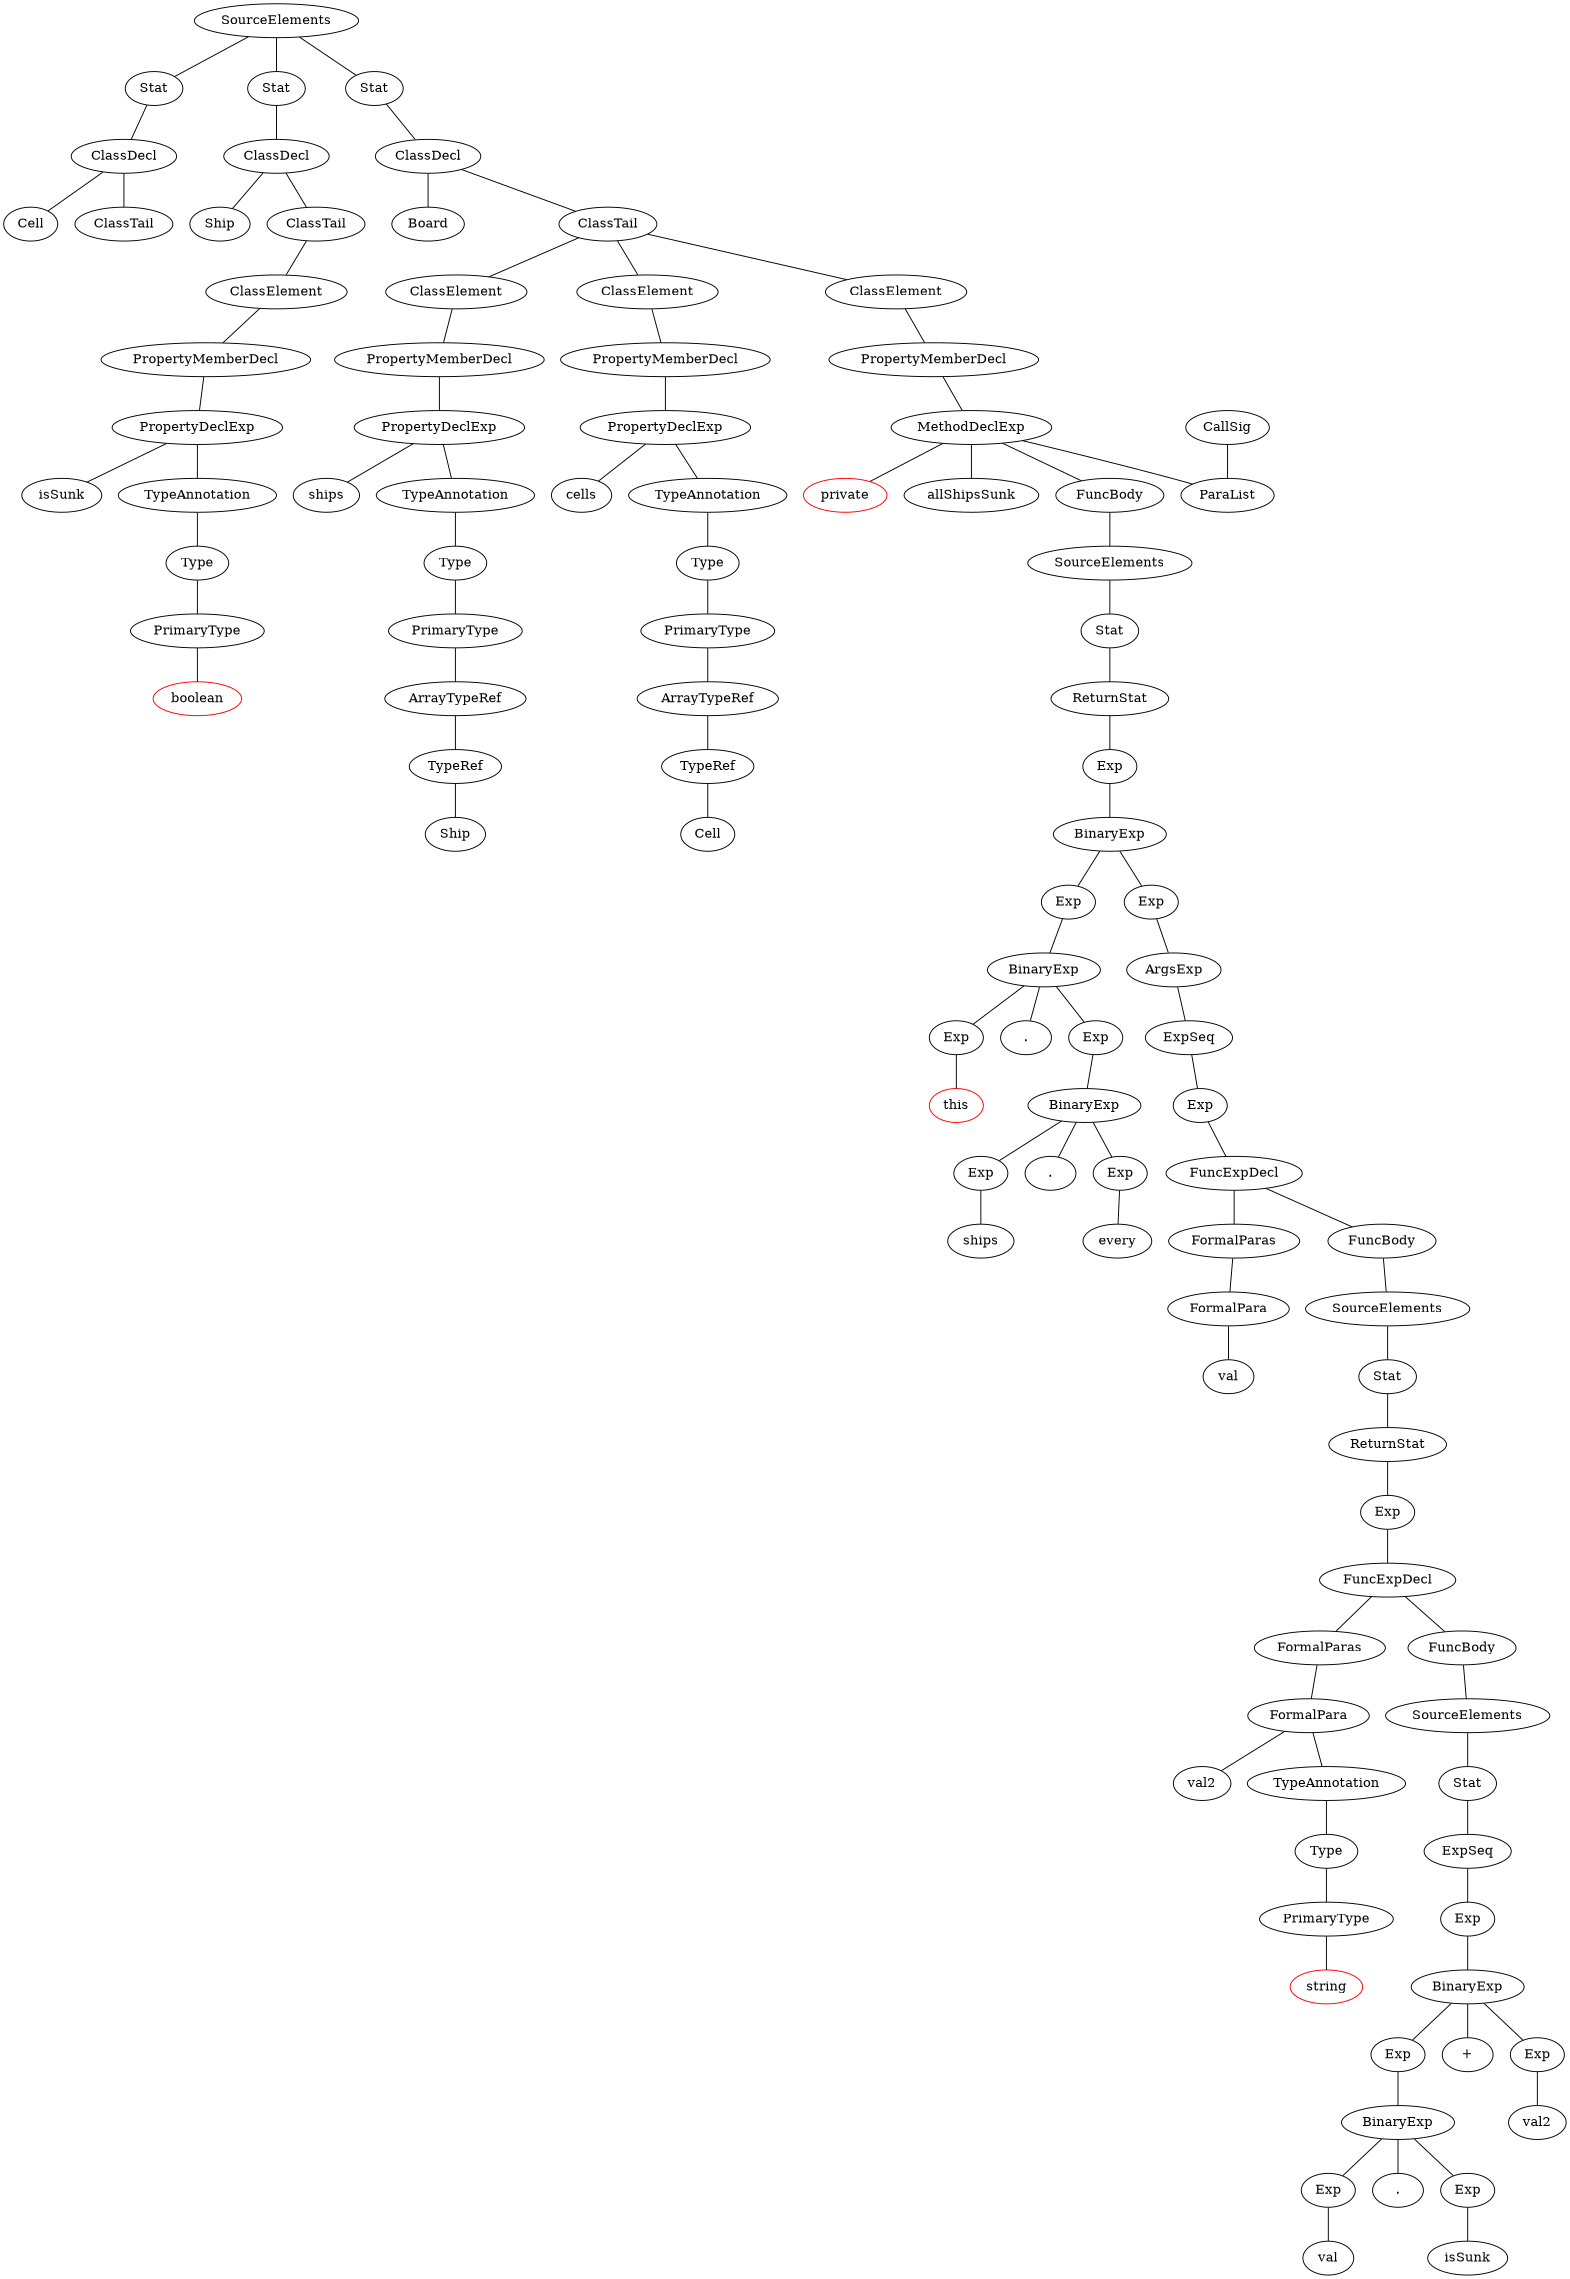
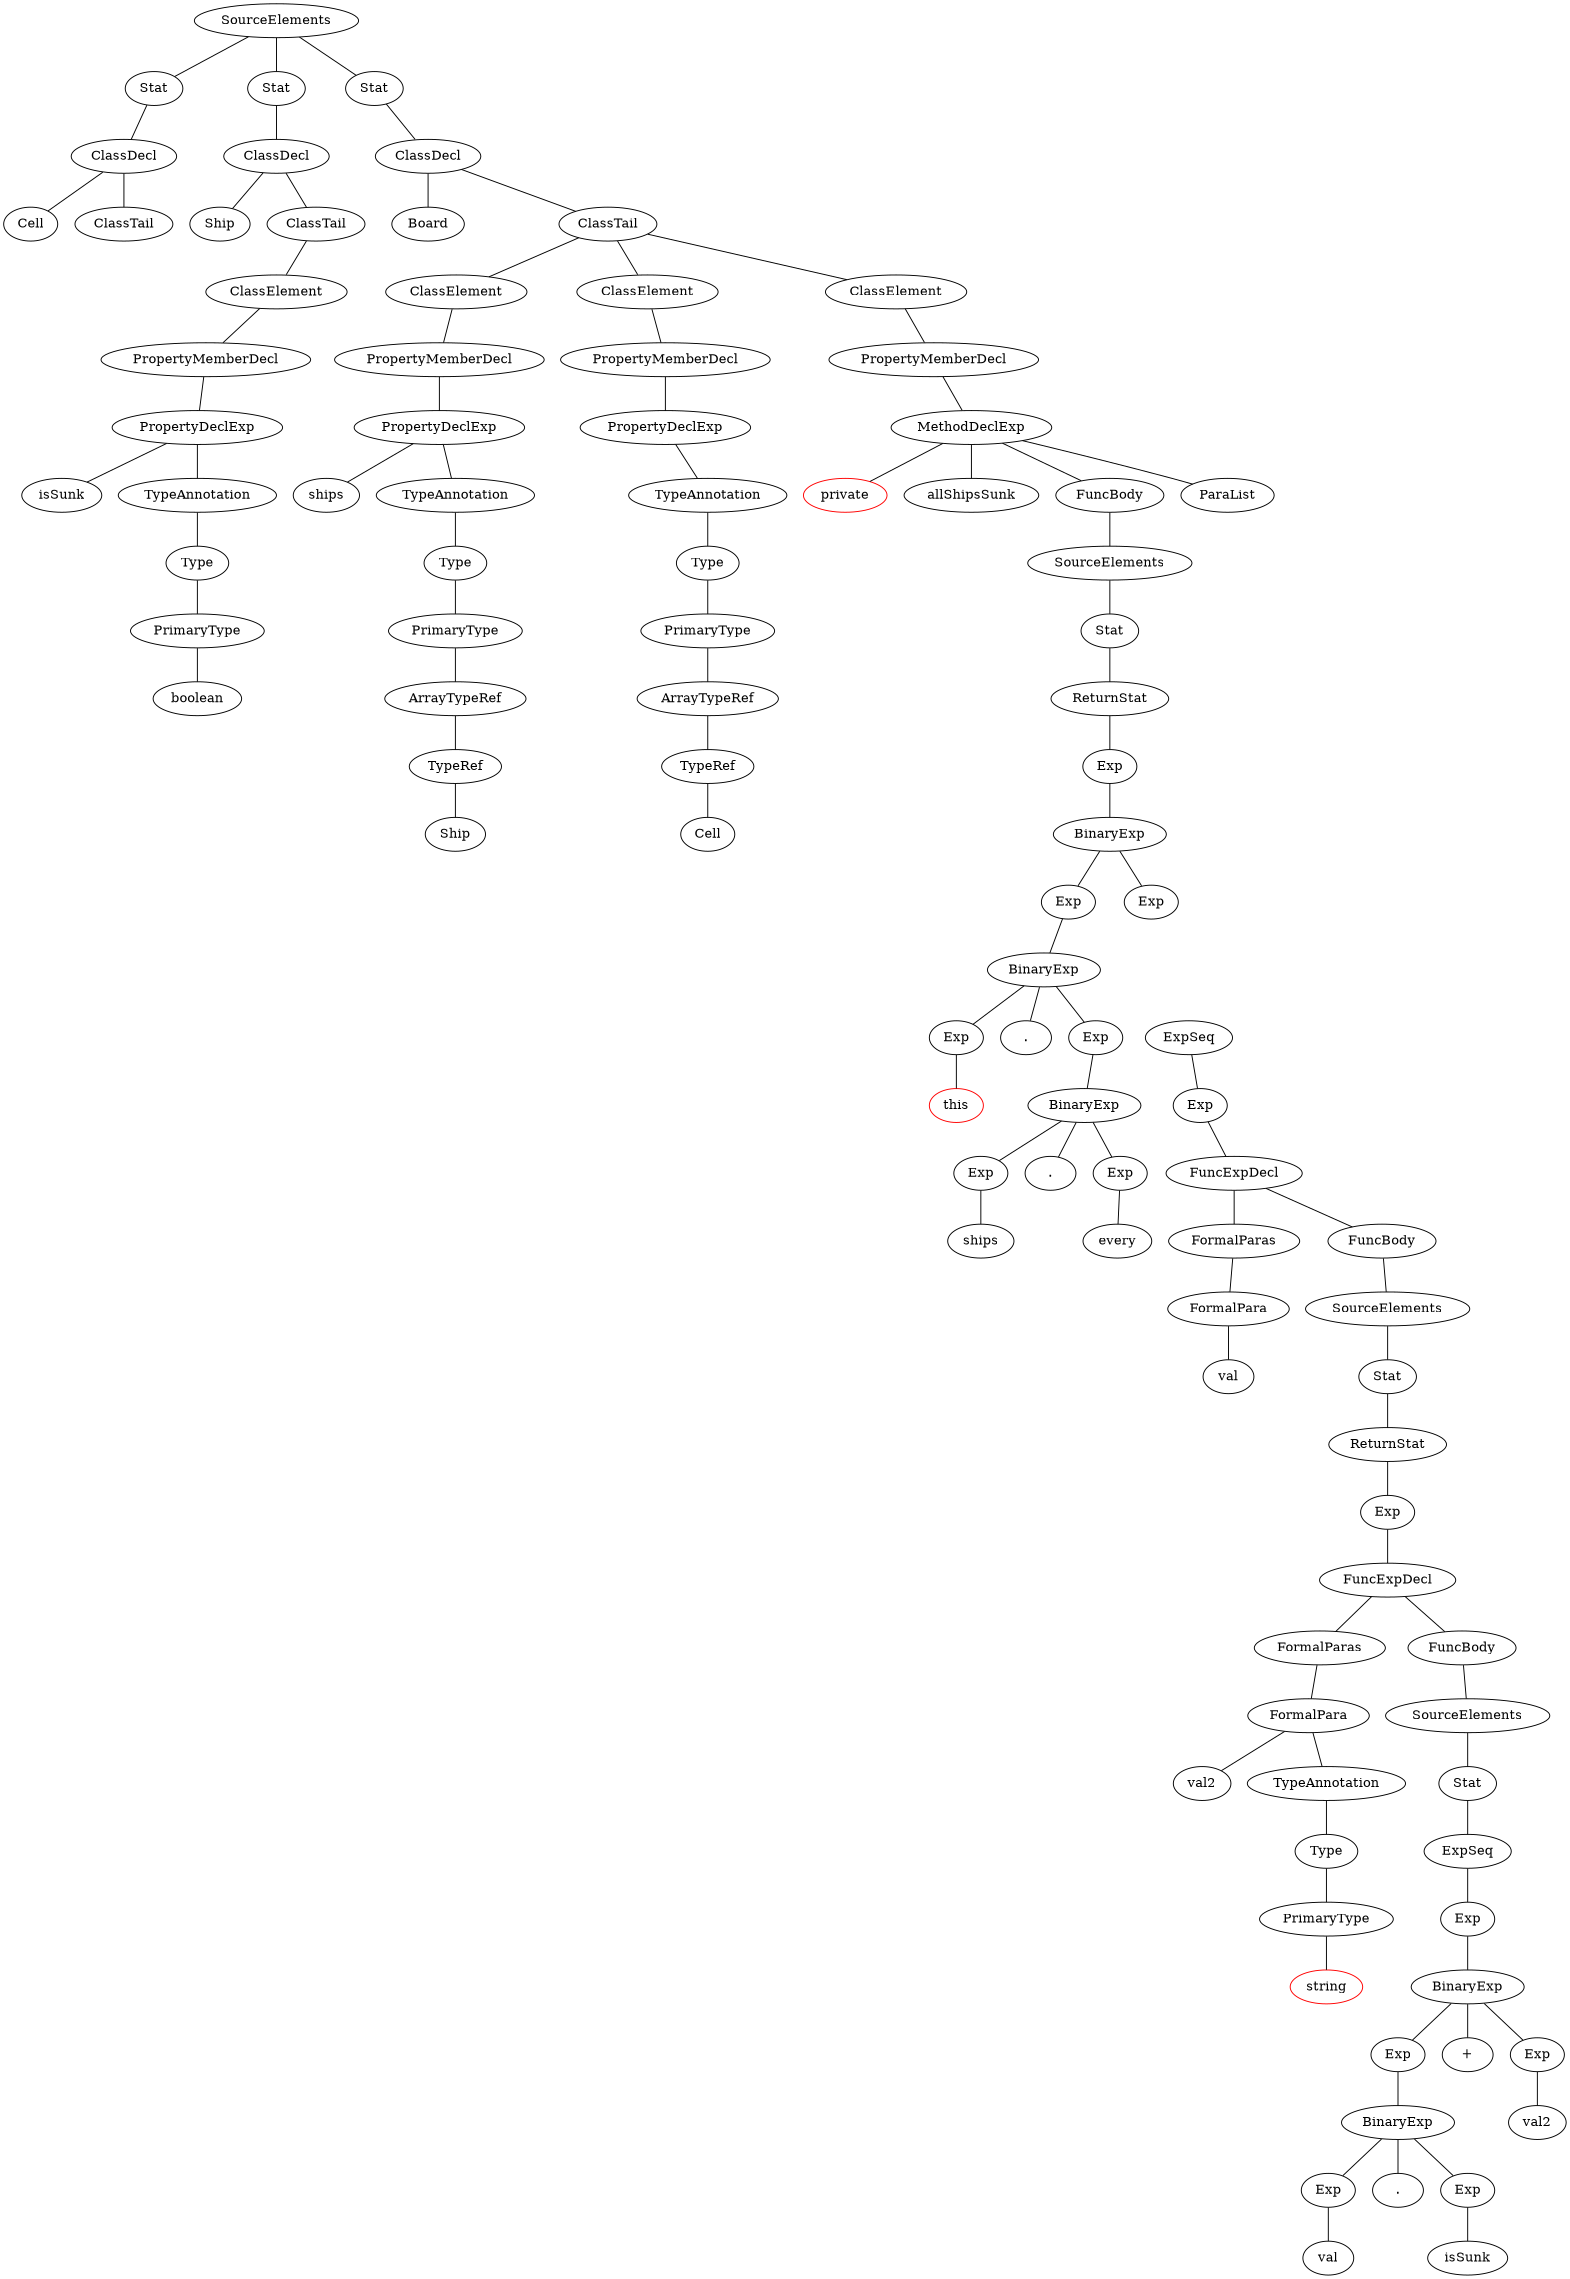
(1228, 428) -> none
(582, 495) -> none
(197, 699) -> (197, 699)
(1174, 970) -> none
